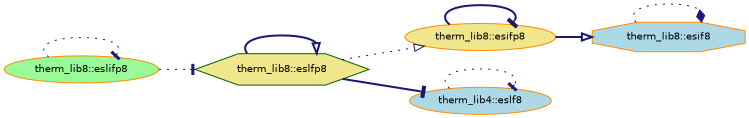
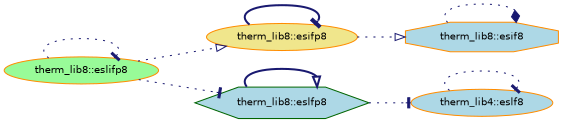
(569, 37) -> (376, 37)
(378, 54) -> (177, 54)
(282, 69) -> (282, 103)
(381, 85) -> (387, 103)
